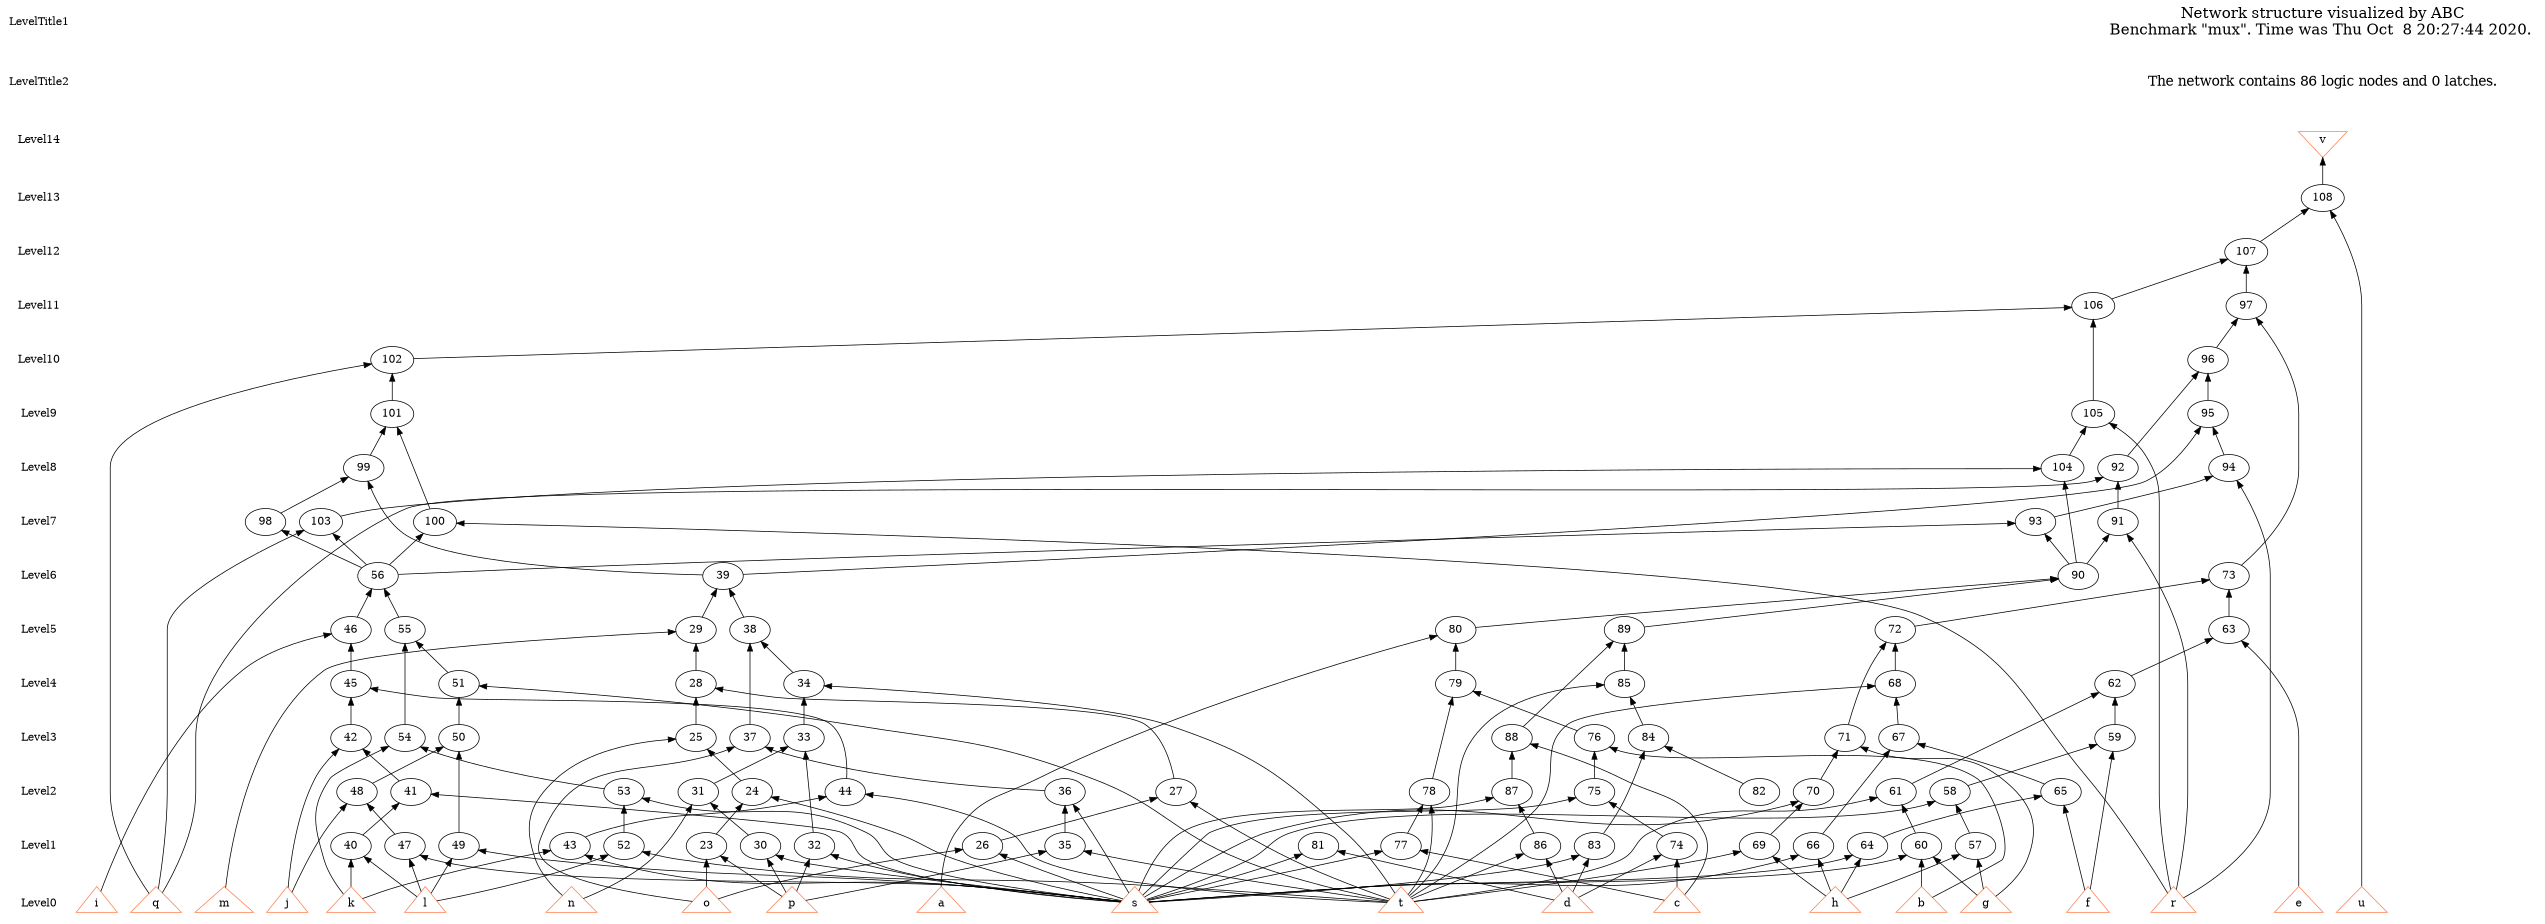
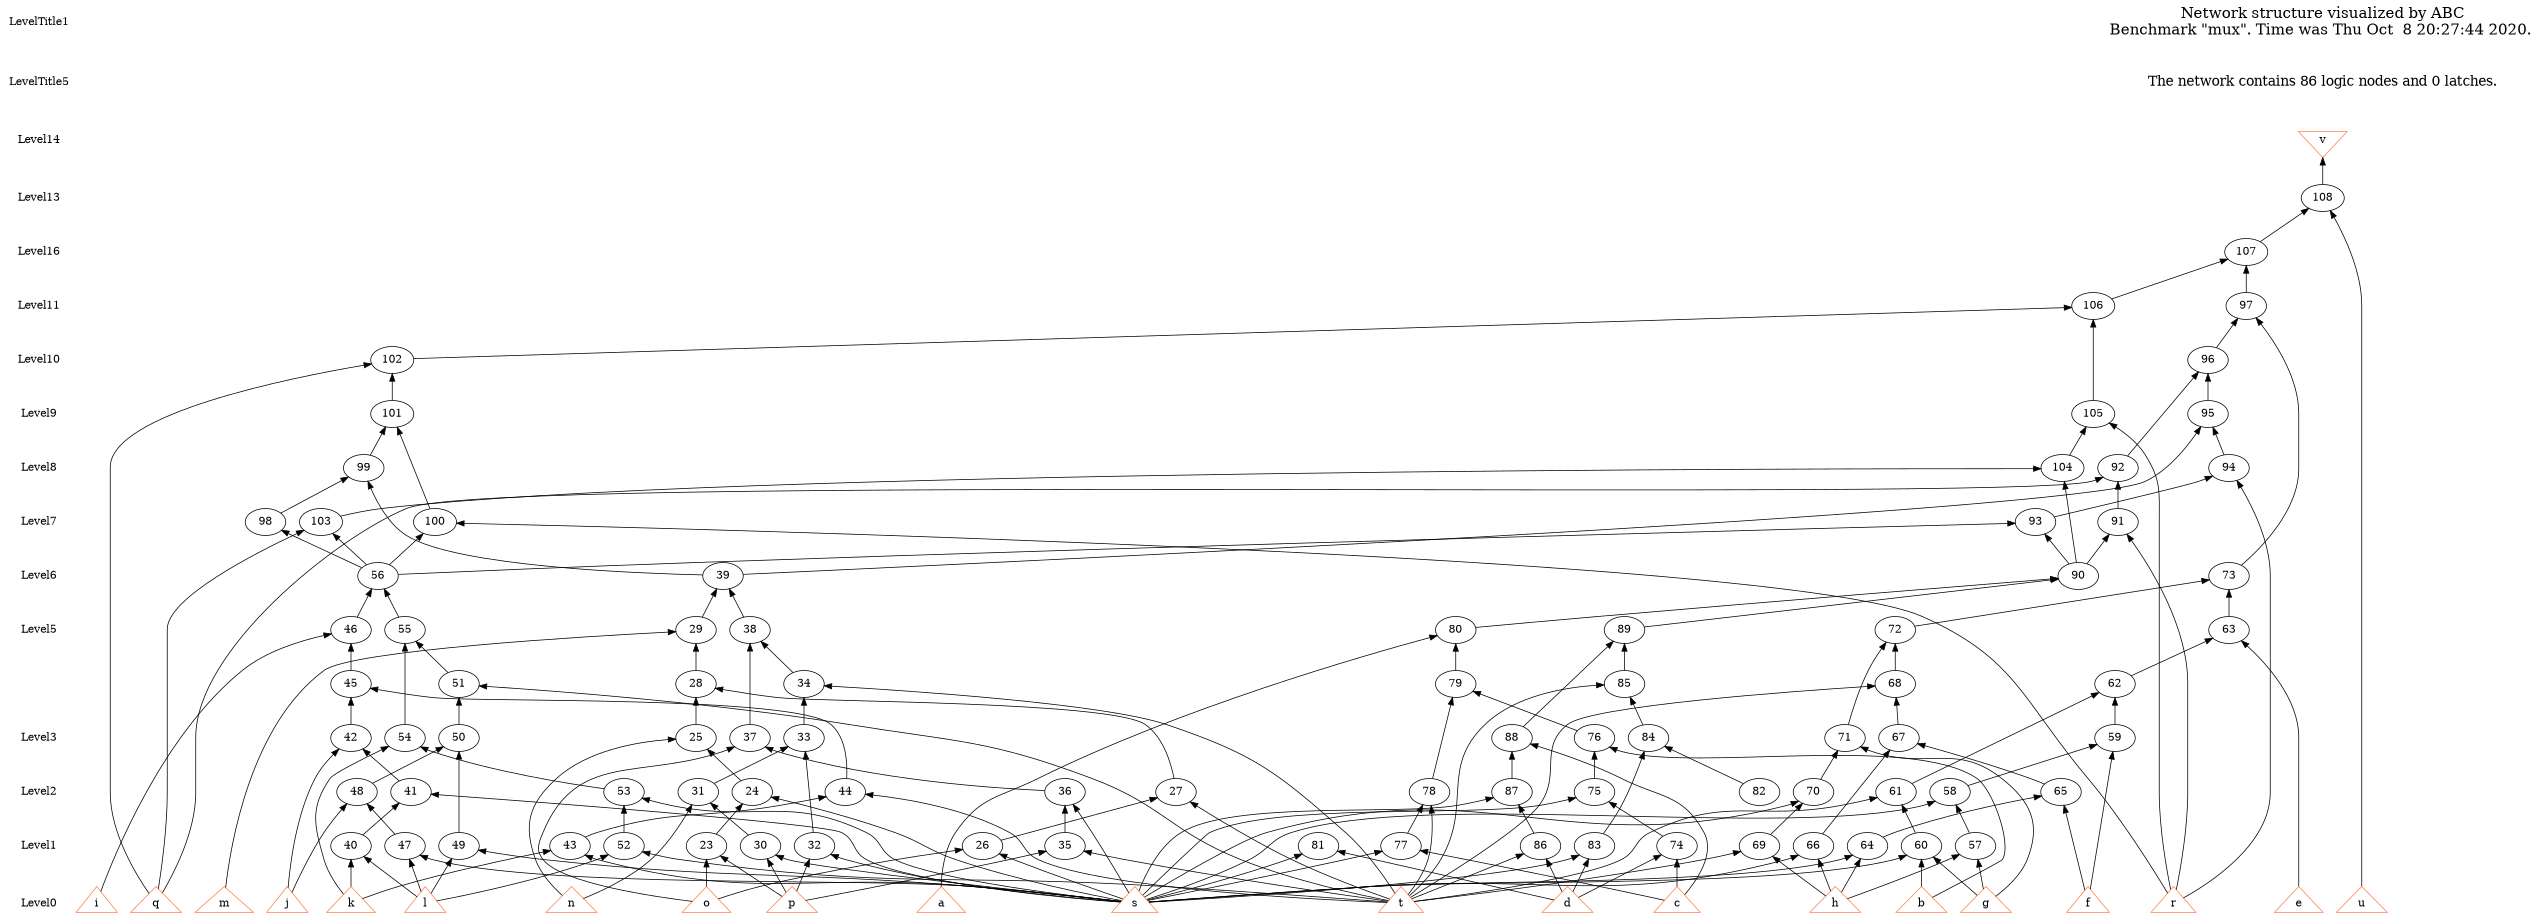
(39, 82) -> (39, 82)
(39, 252) -> (39, 252)
(39, 684) -> none
